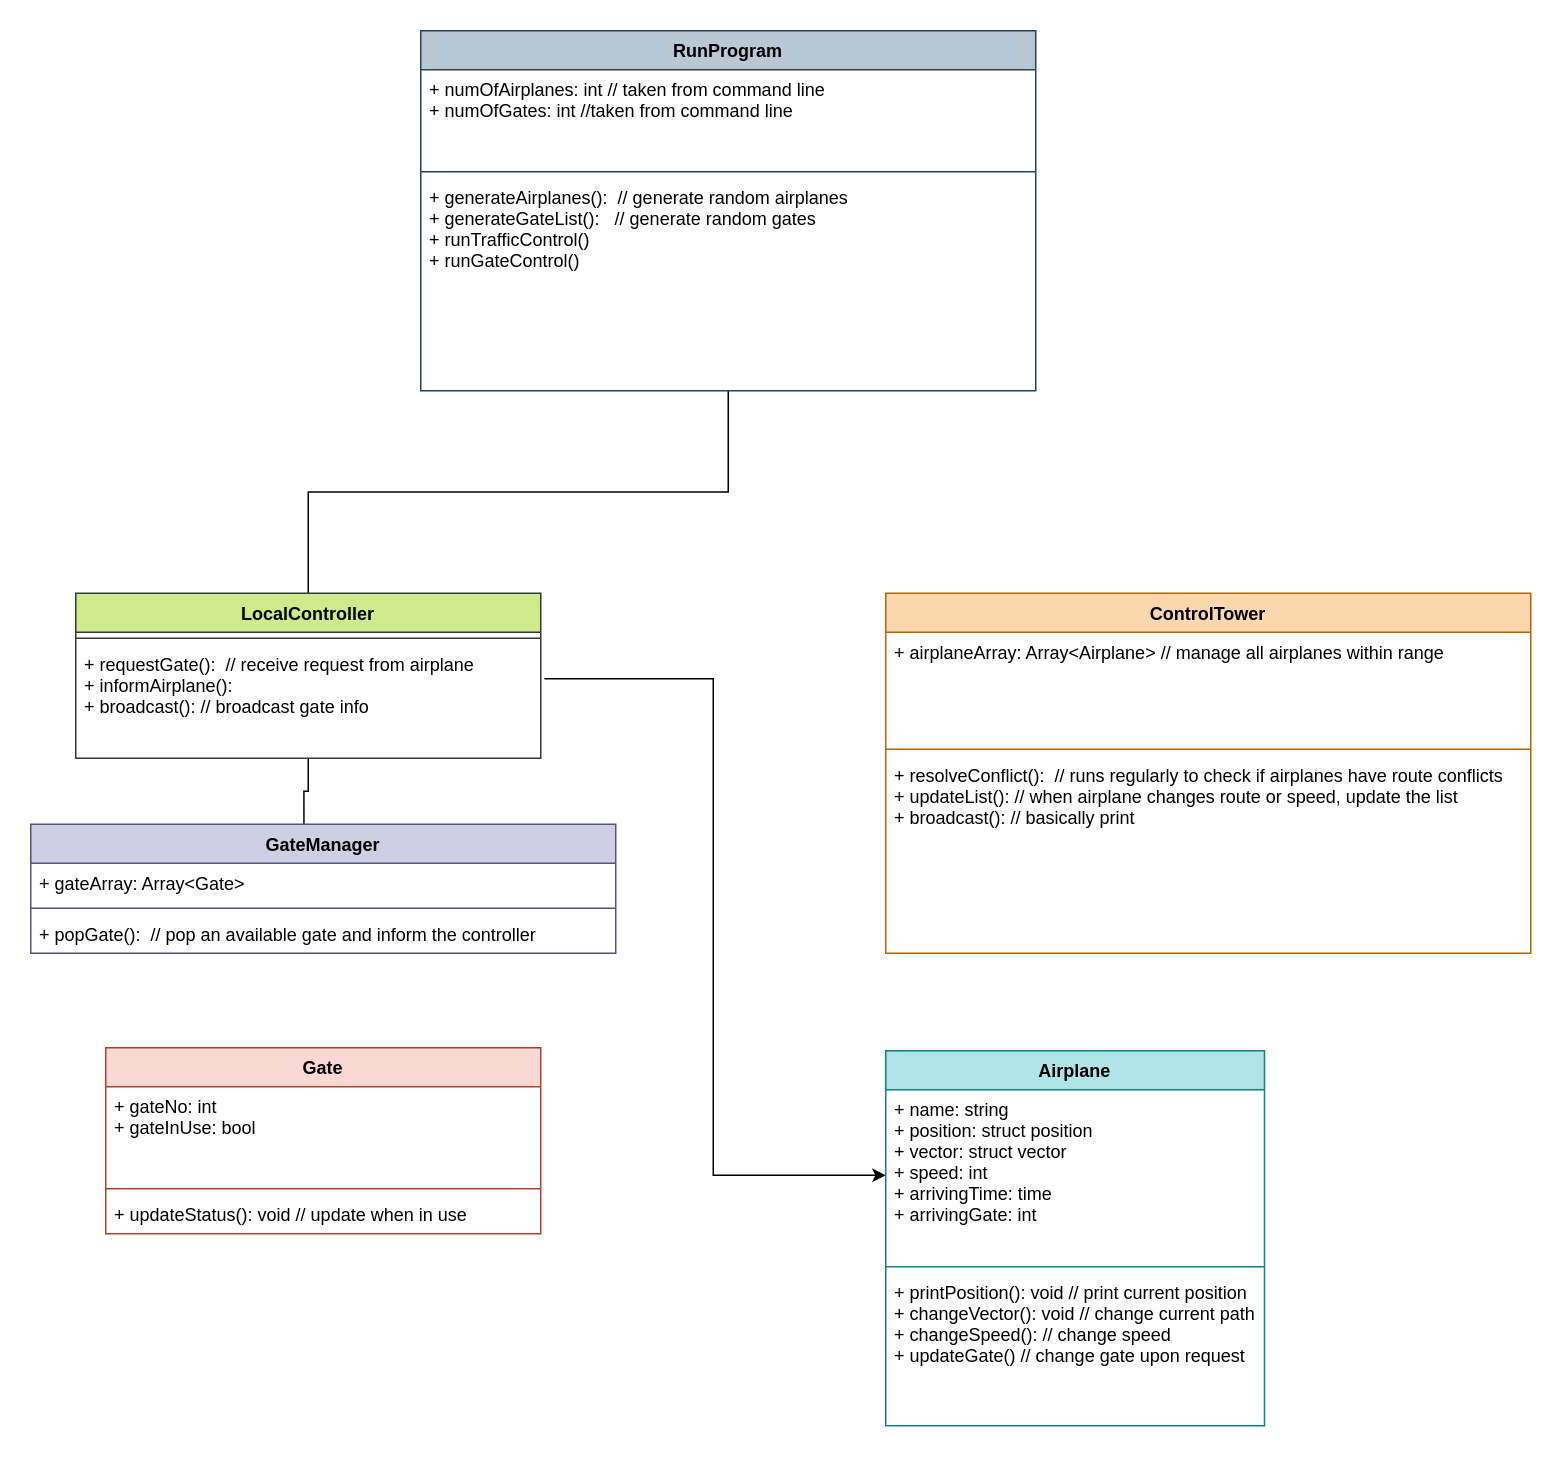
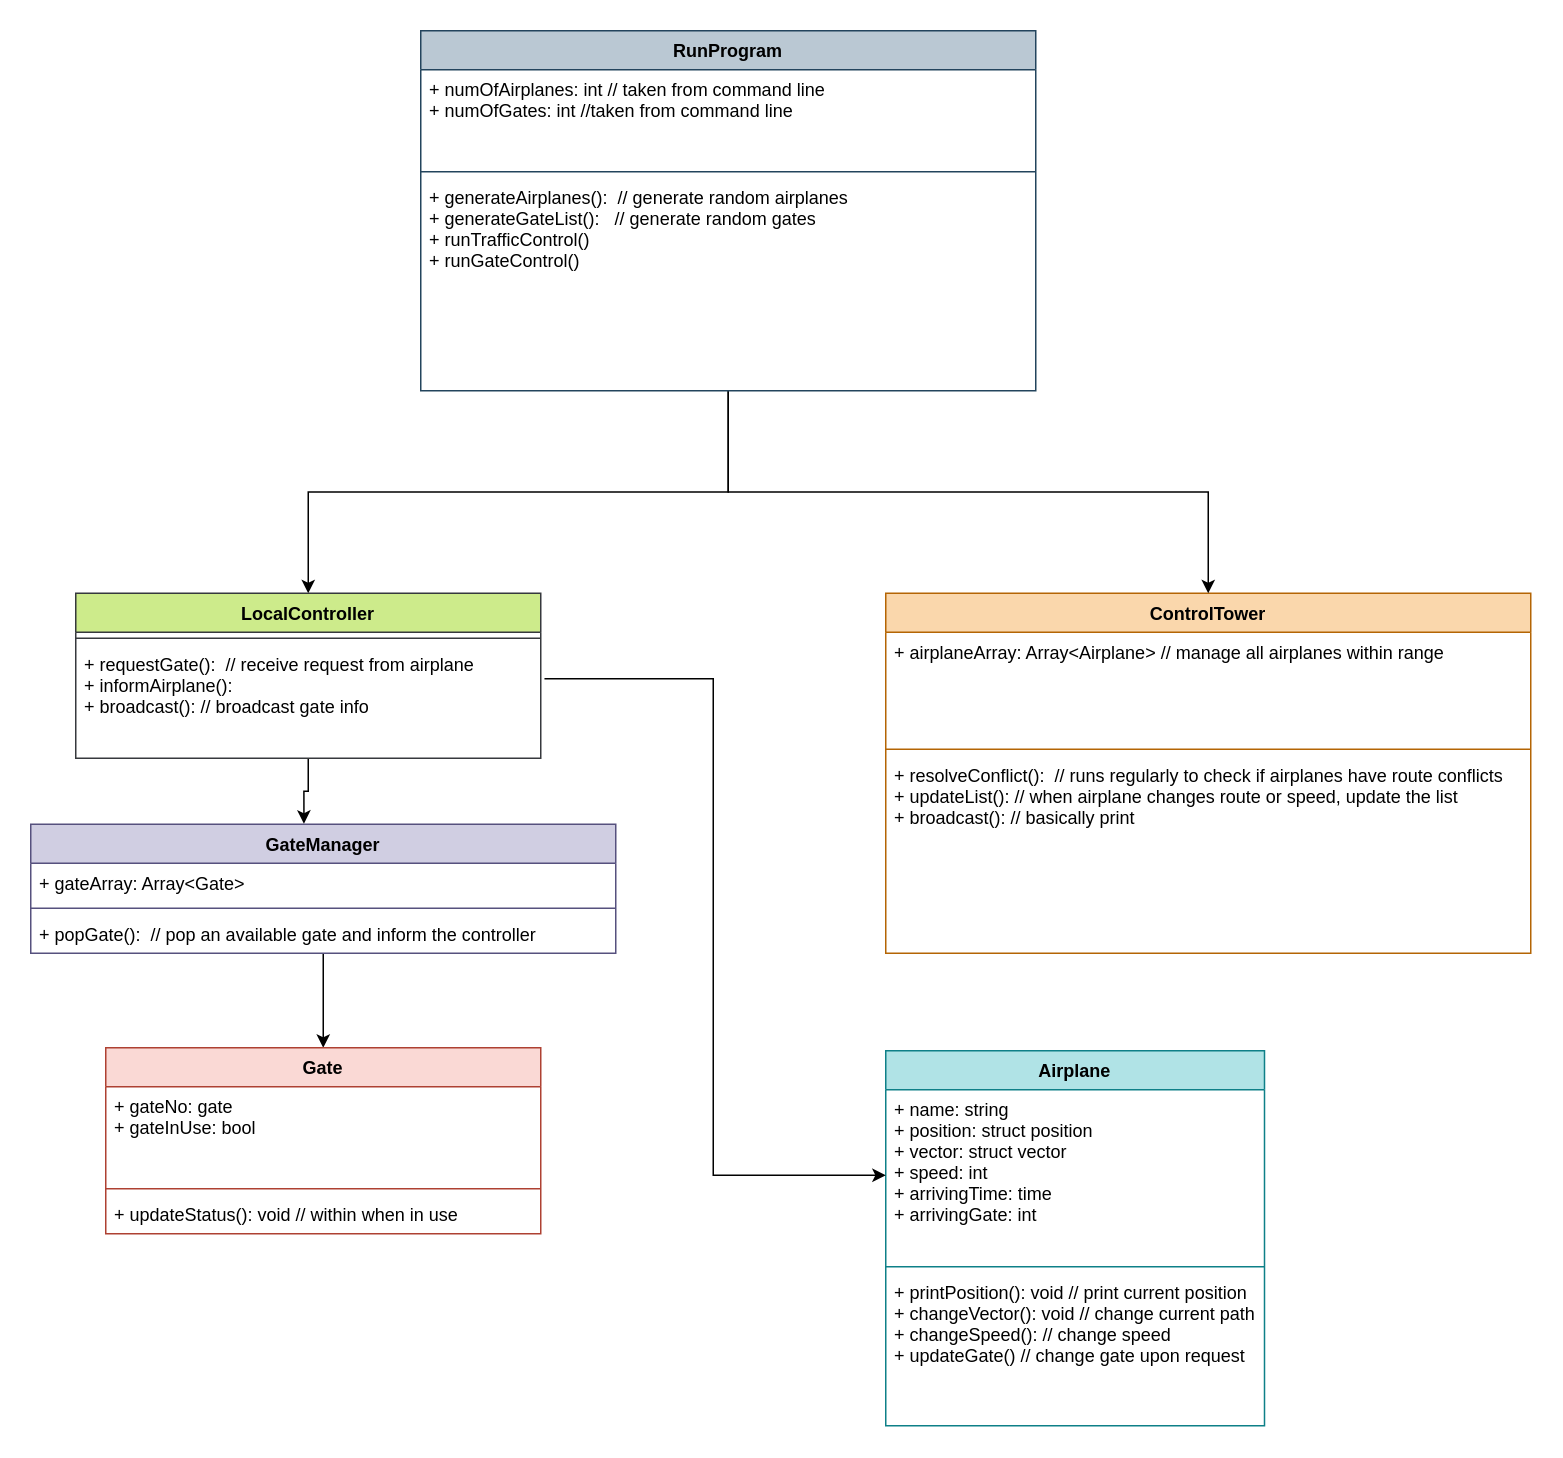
none -> (1015, 492)
(308, 586) -> (308, 582)
(304, 816) -> (304, 812)
none -> (323, 996)
(170, 1107) -> (178, 1107)
(312, 1215) -> (308, 1215)
